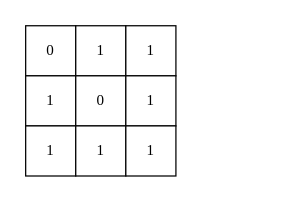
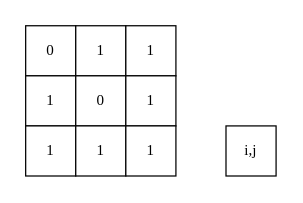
none -> (251, 151)
